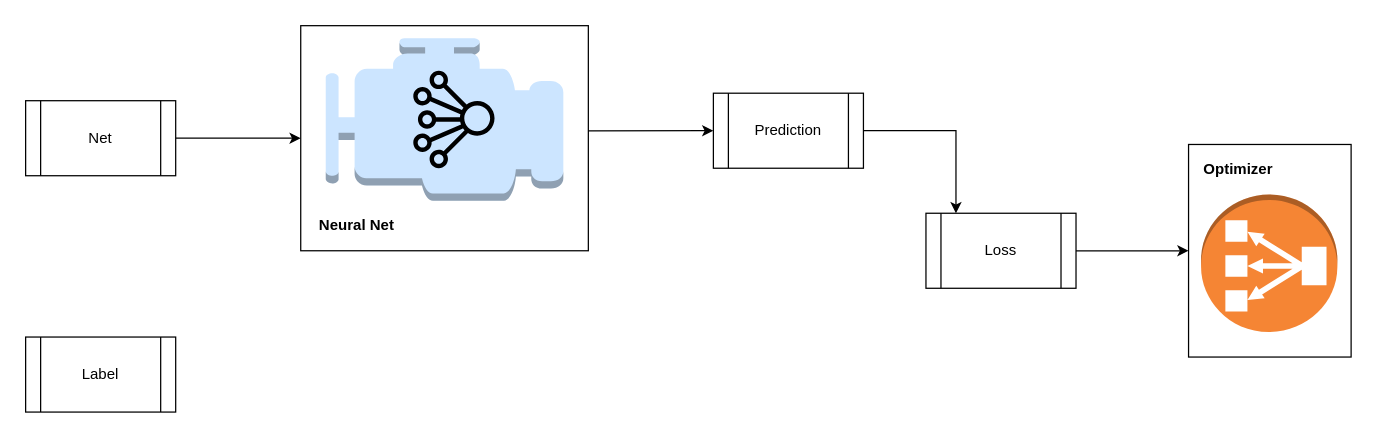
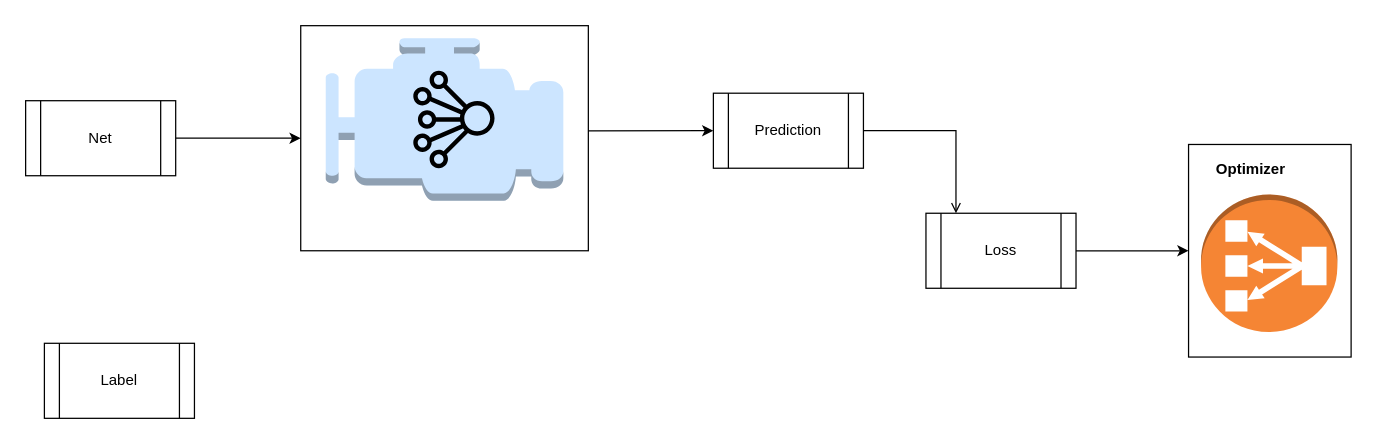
(1238, 169) -> (1251, 169)
(956, 203) -> (956, 204)
(357, 226) -> none
(101, 374) -> (119, 381)
